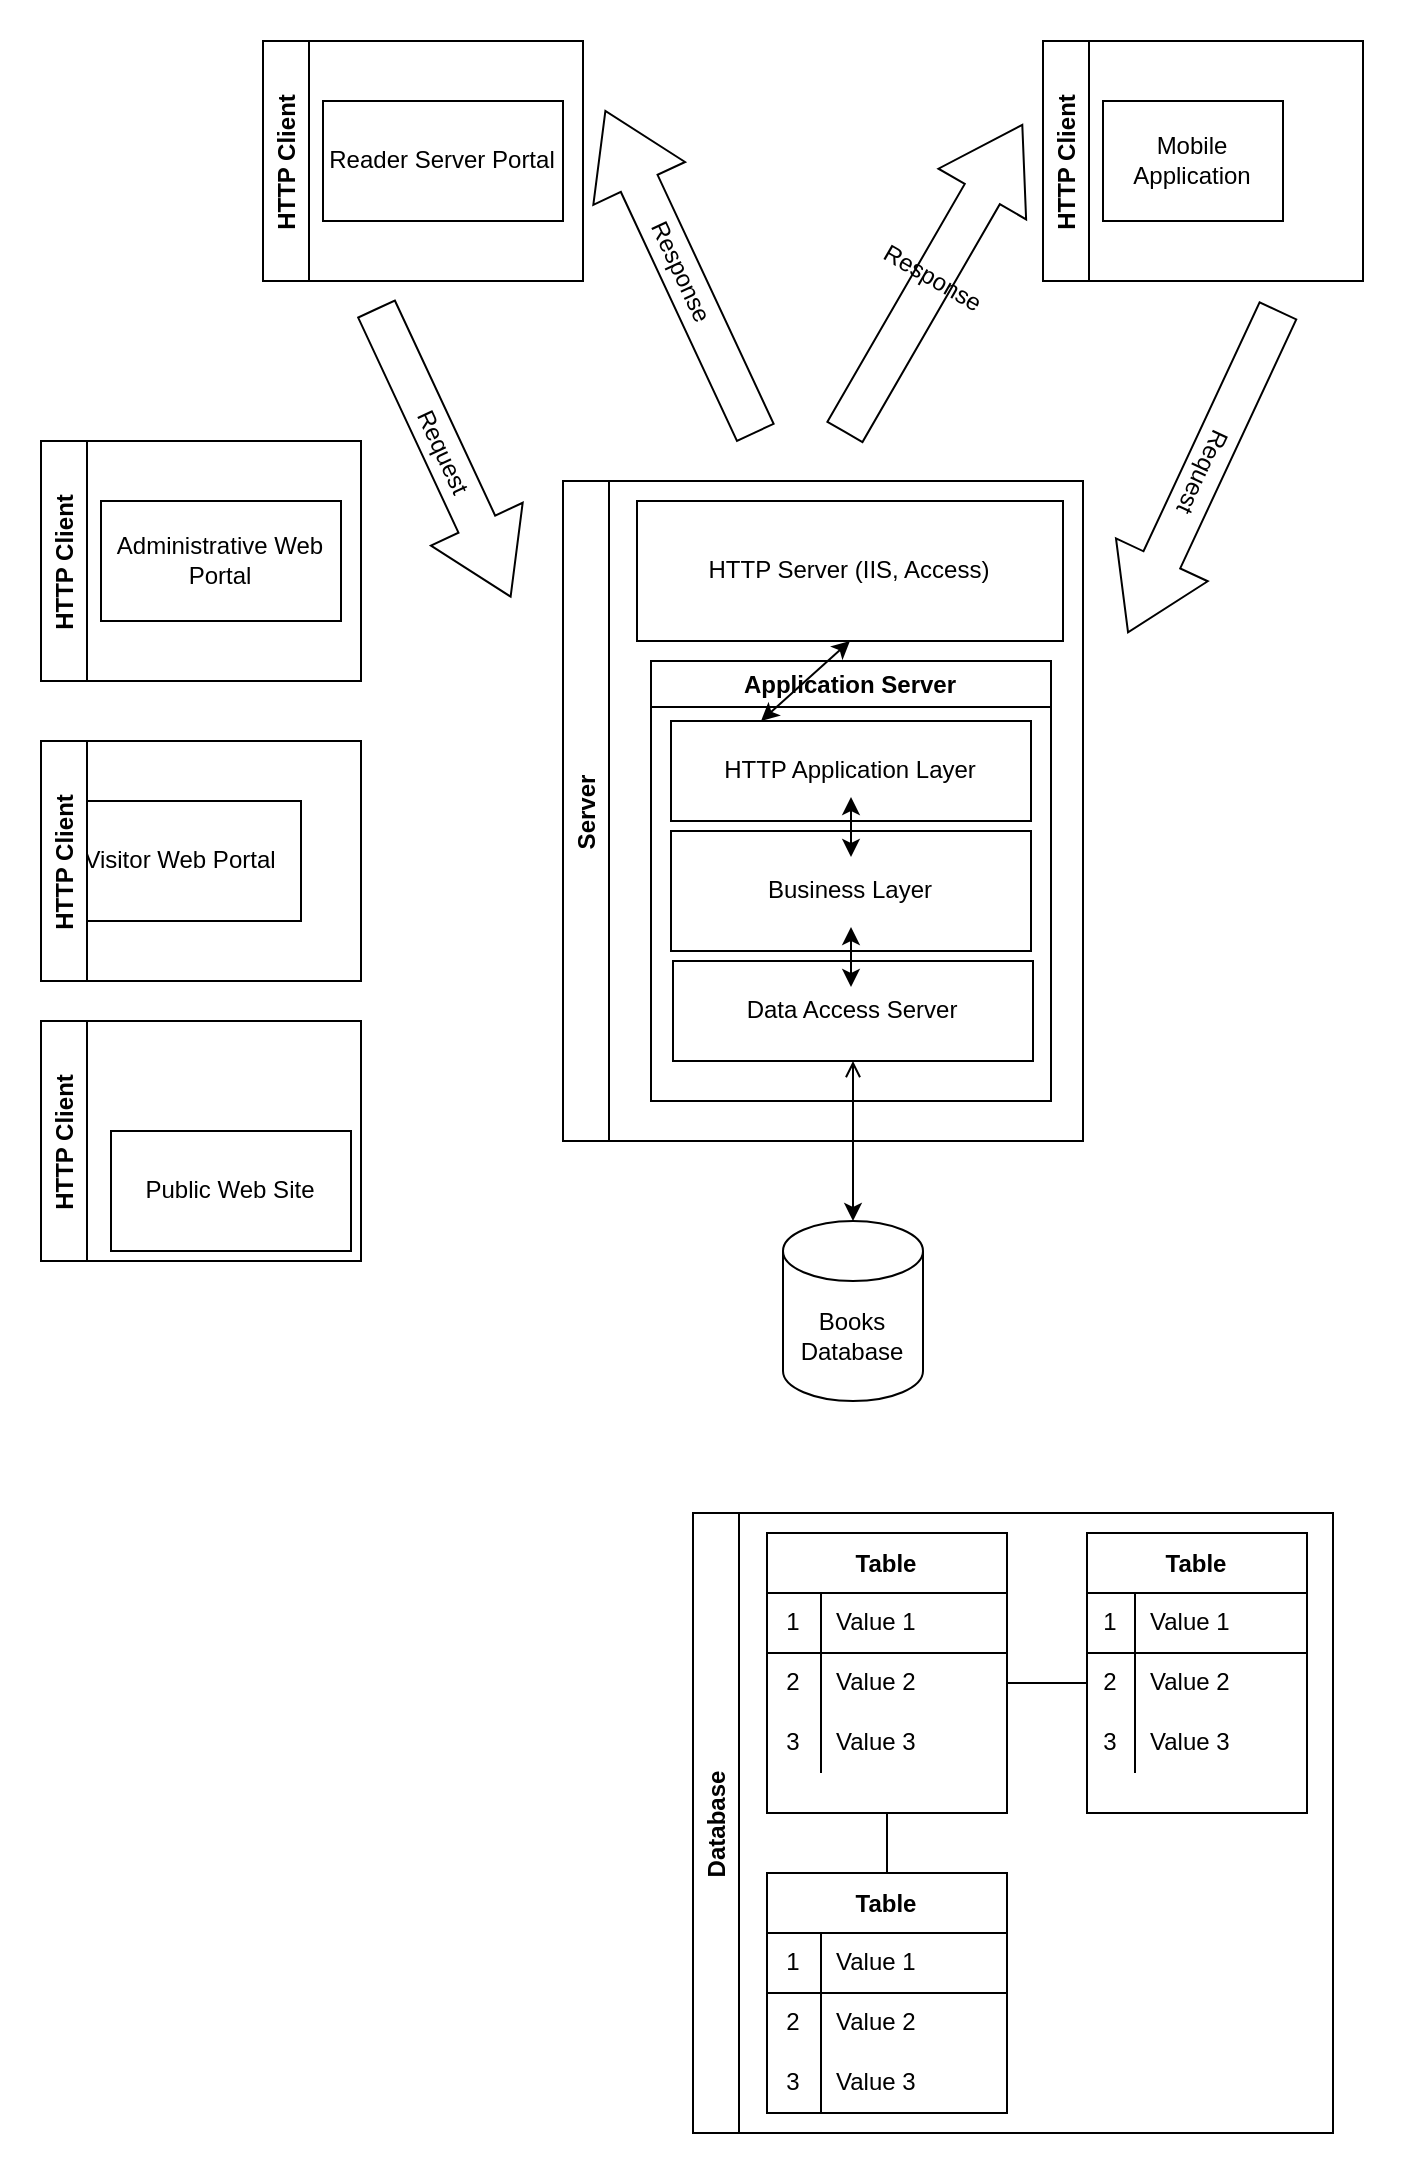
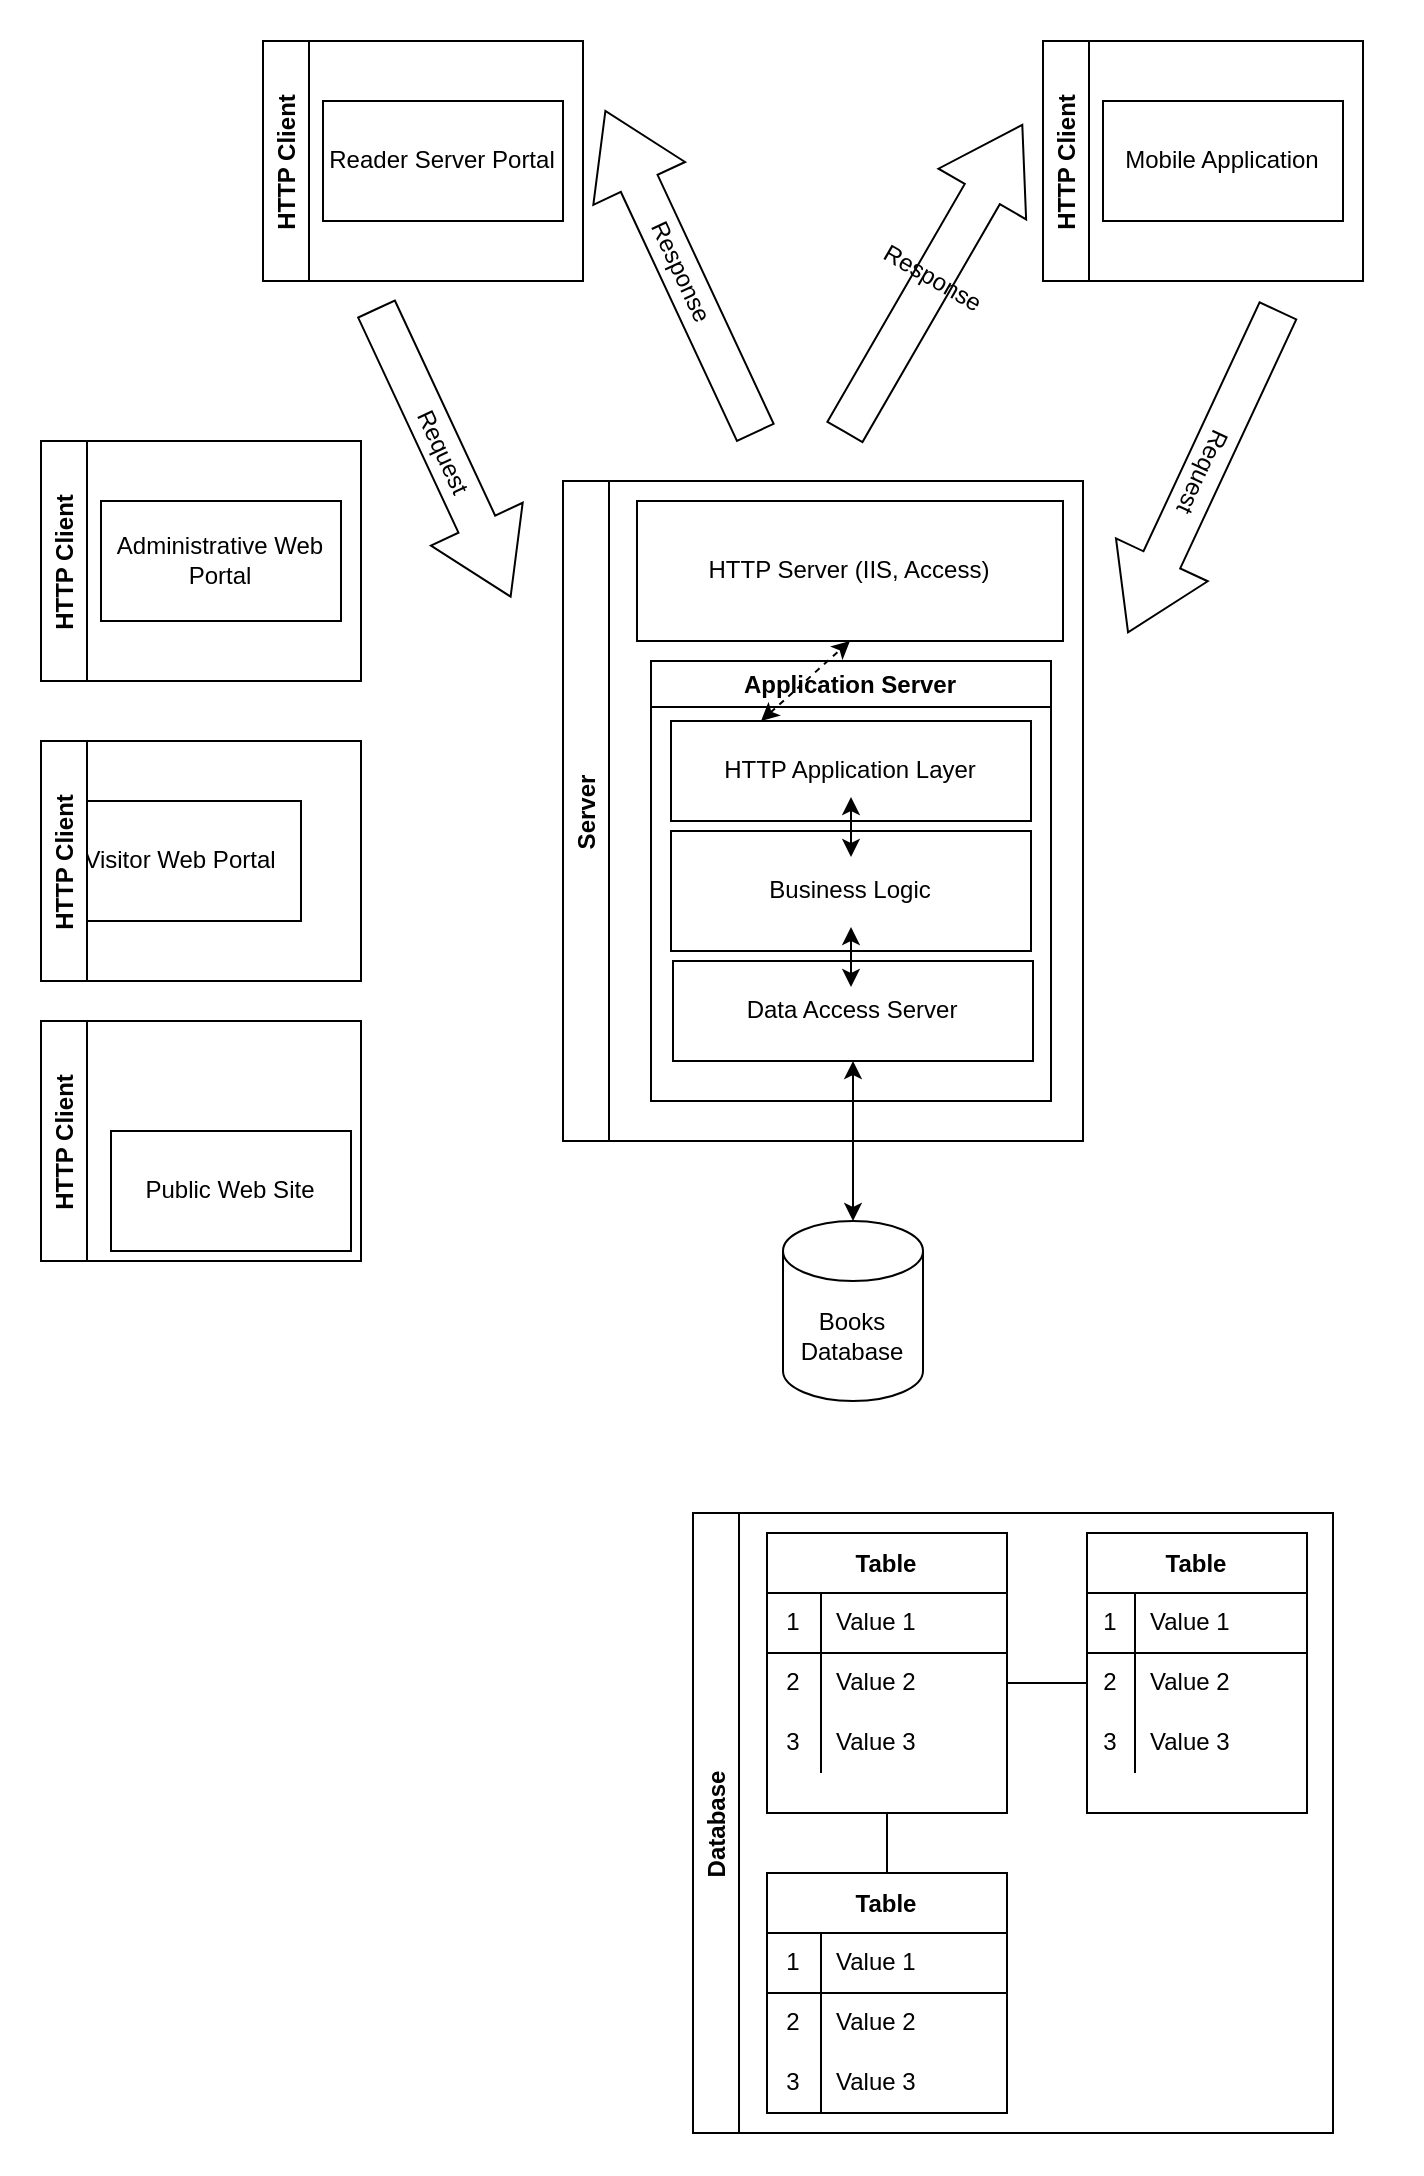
(1193, 161) -> (1223, 161)
(806, 680) -> (806, 680)
(851, 891) -> (851, 891)
(853, 1073) -> (853, 1076)
